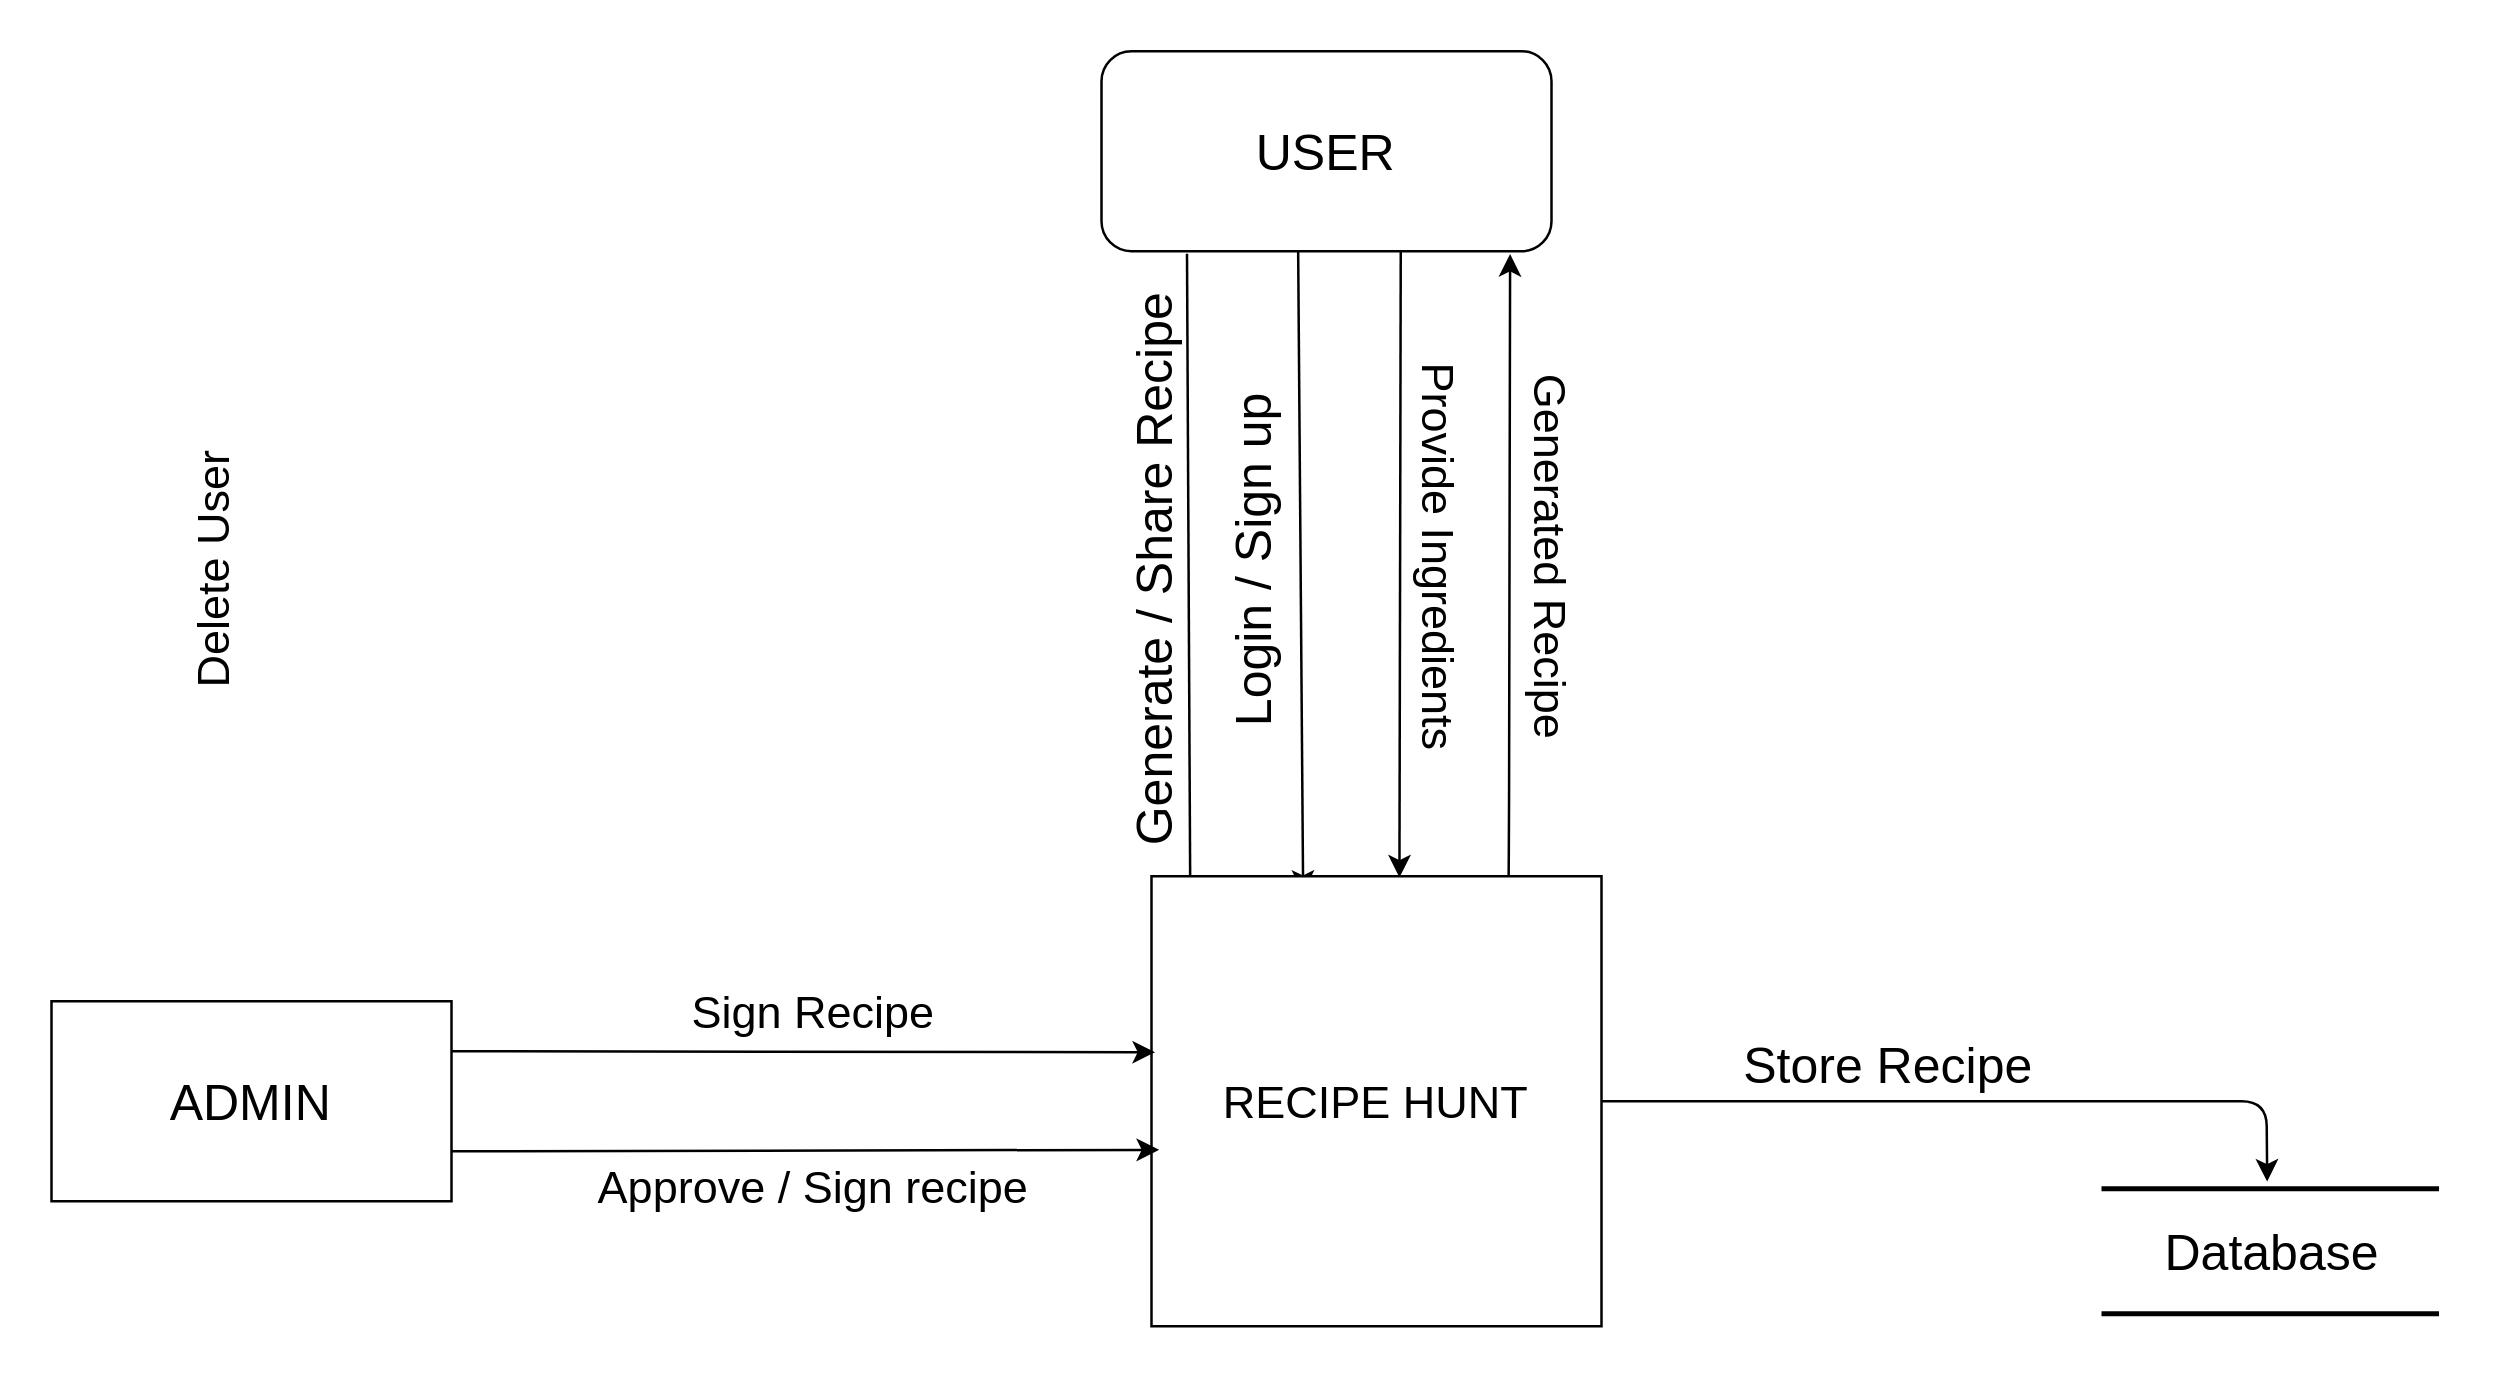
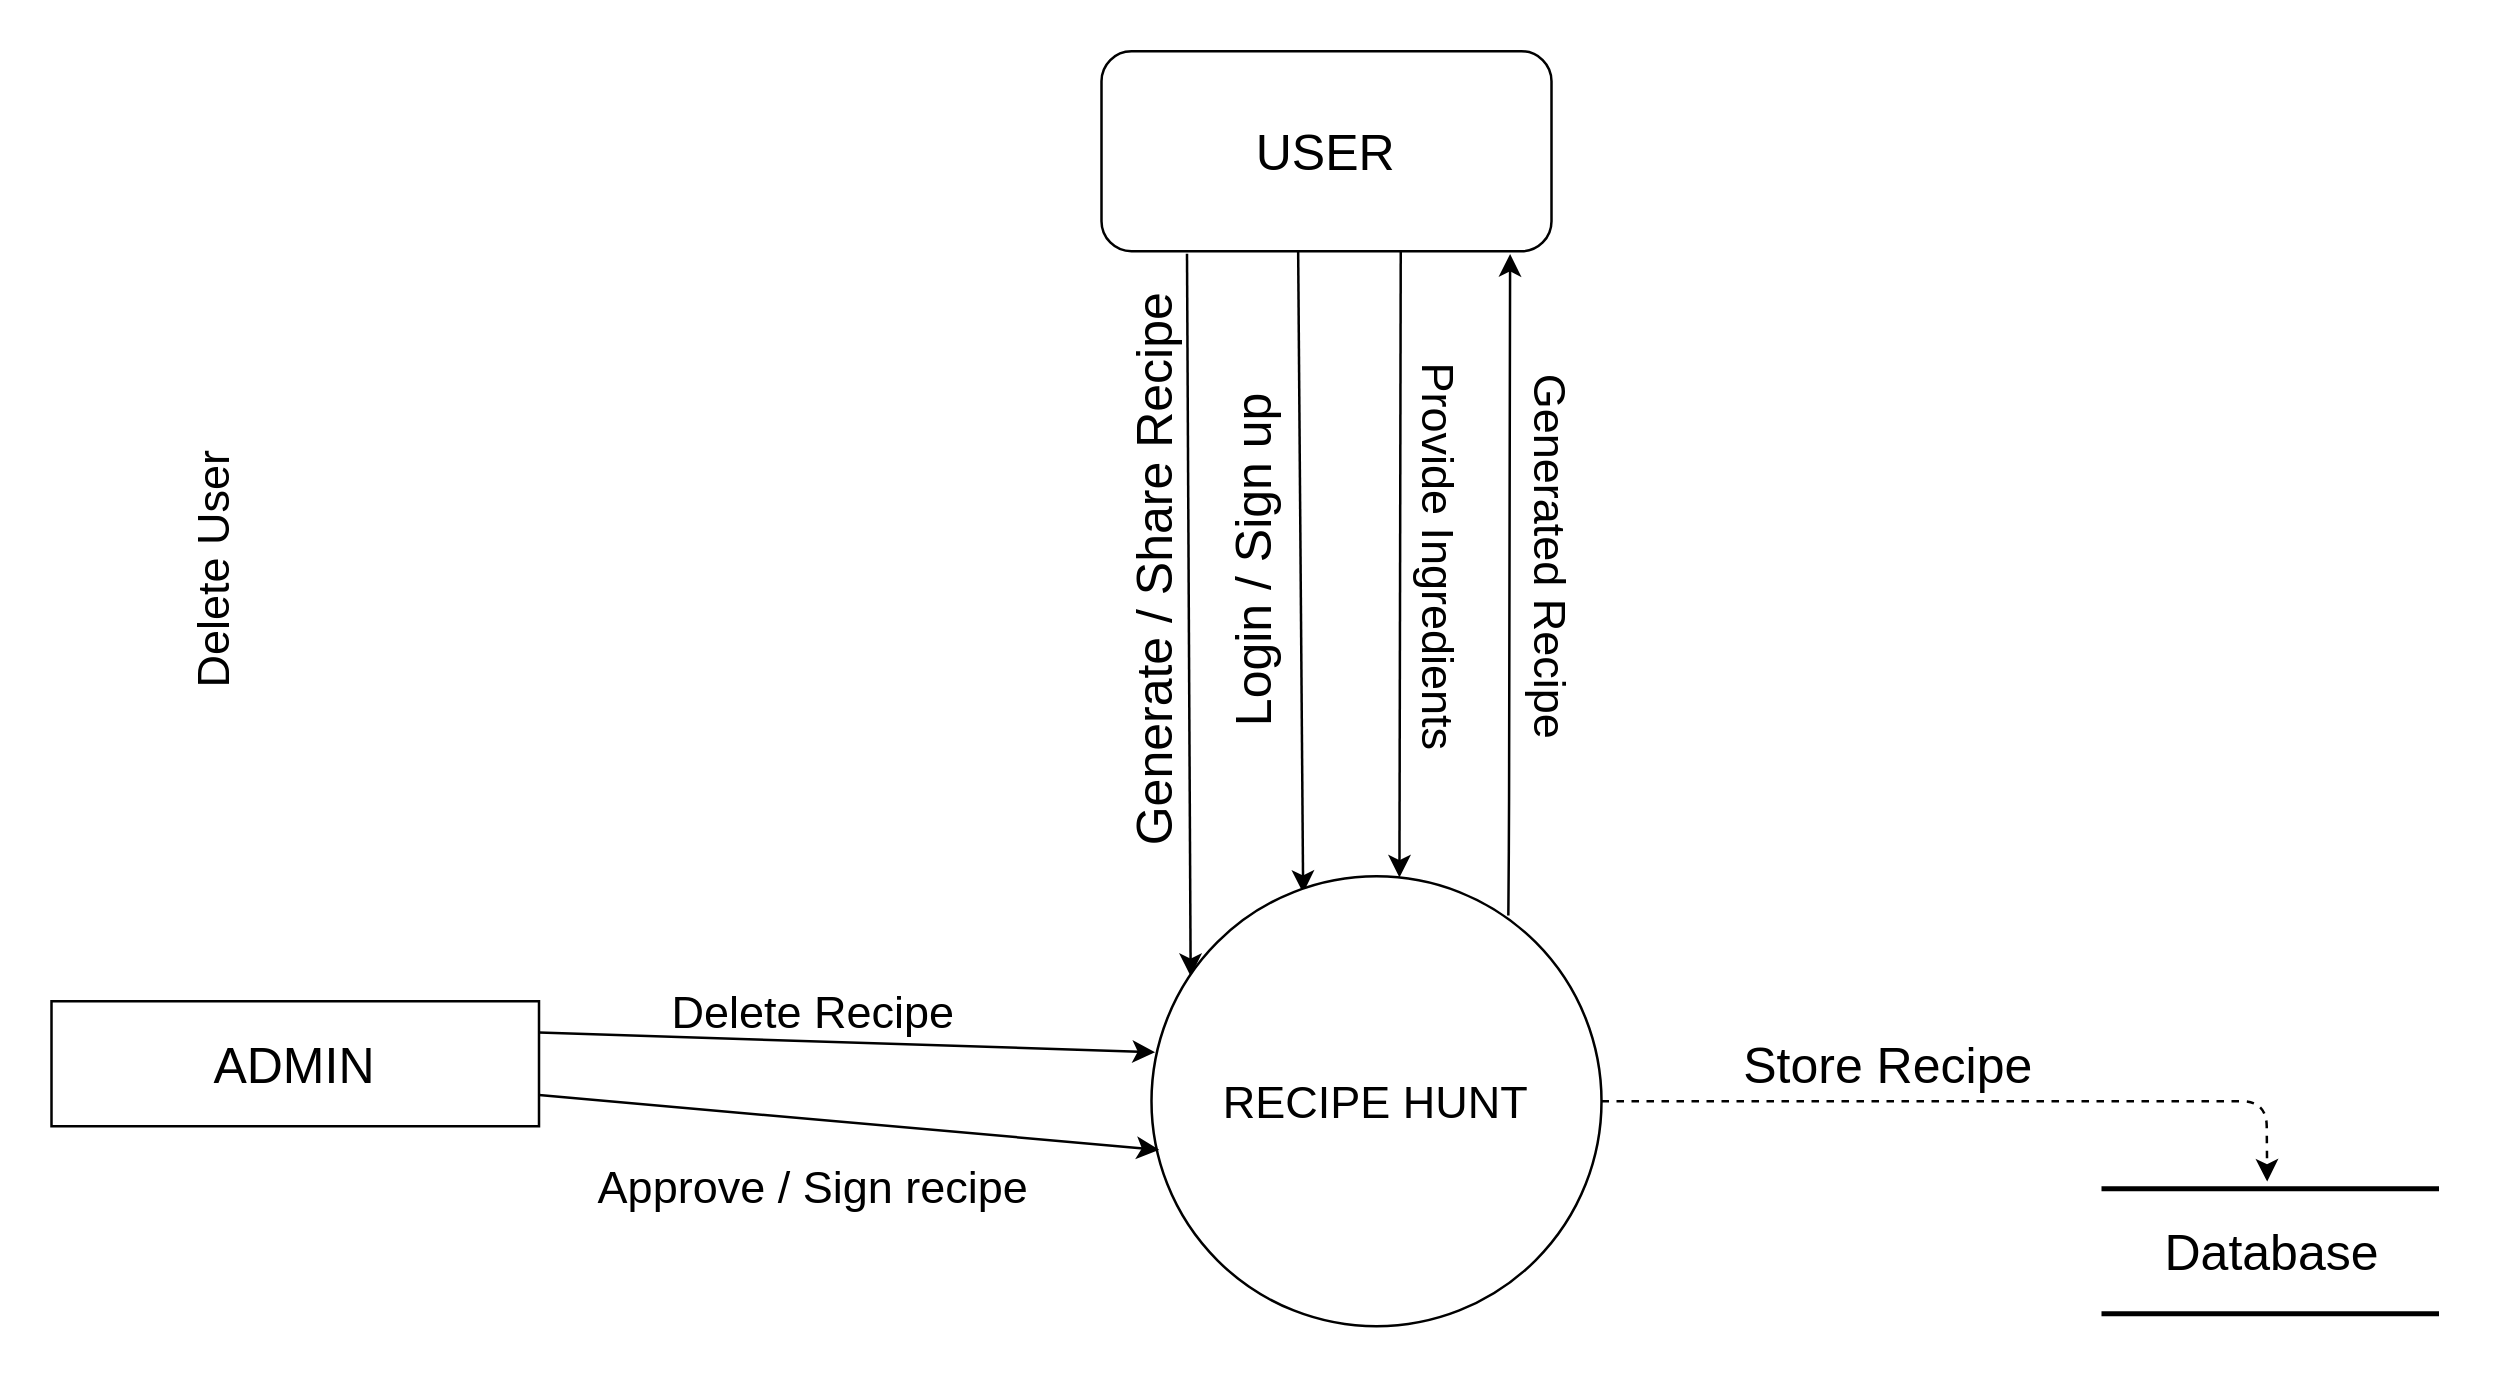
(814, 1014) -> (814, 1014)
(251, 1101) -> (295, 1064)
(1376, 1101) -> (1376, 1101)
(1960, 1101) -> (1960, 1101)
